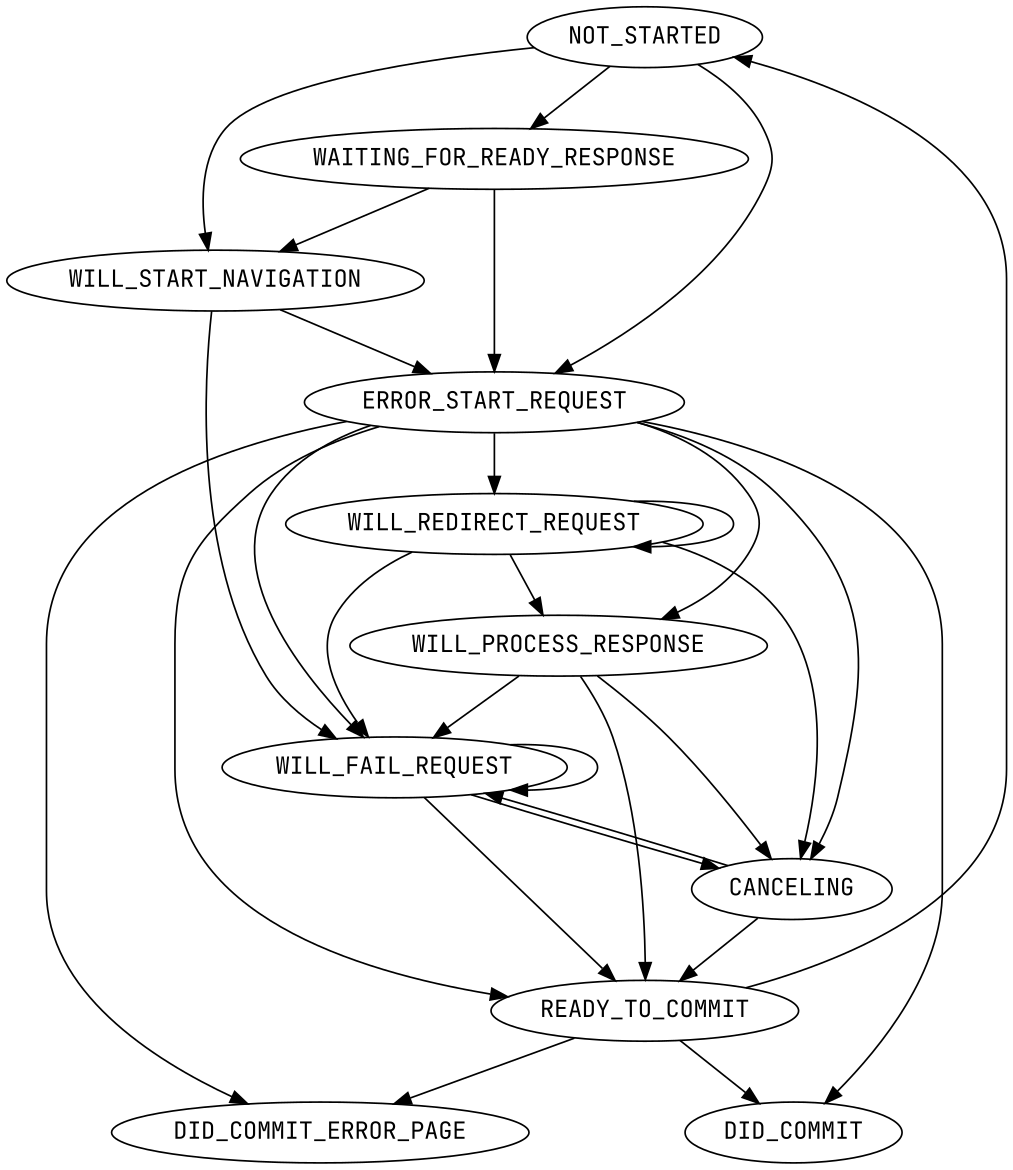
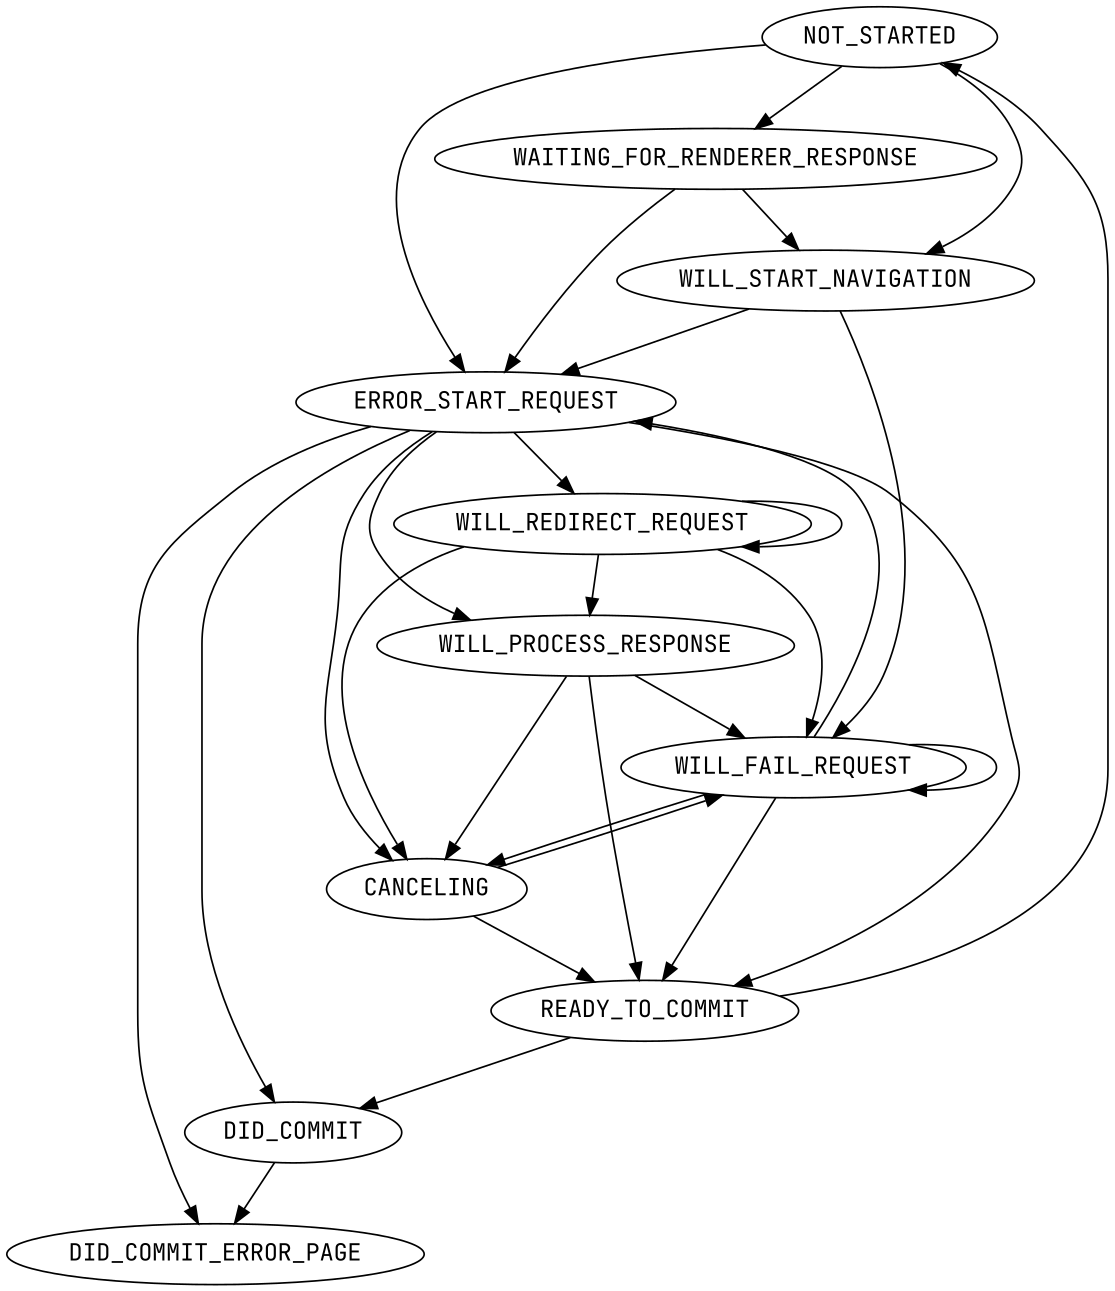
(494, 159) -> (716, 159)
(256, 561) -> (867, 513)
(492, 1068) -> (259, 1186)
